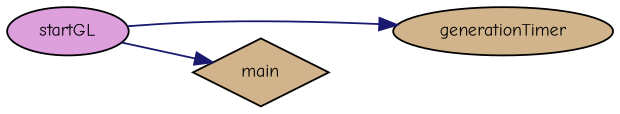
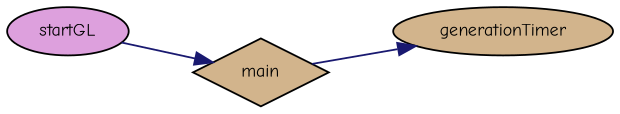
(253, 21) -> (355, 57)
